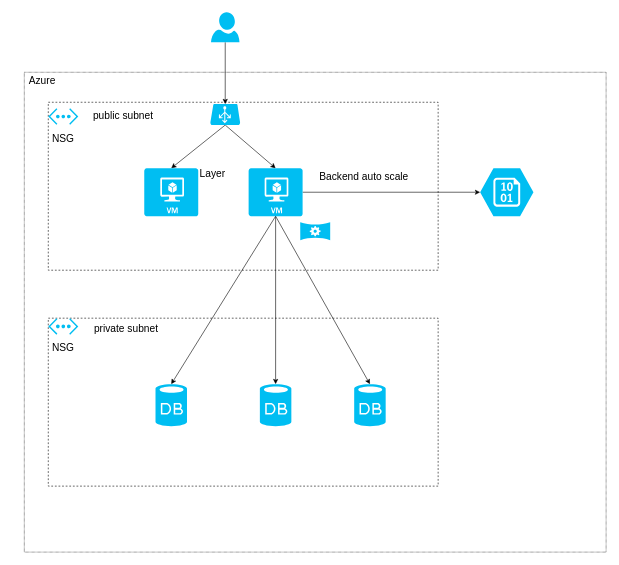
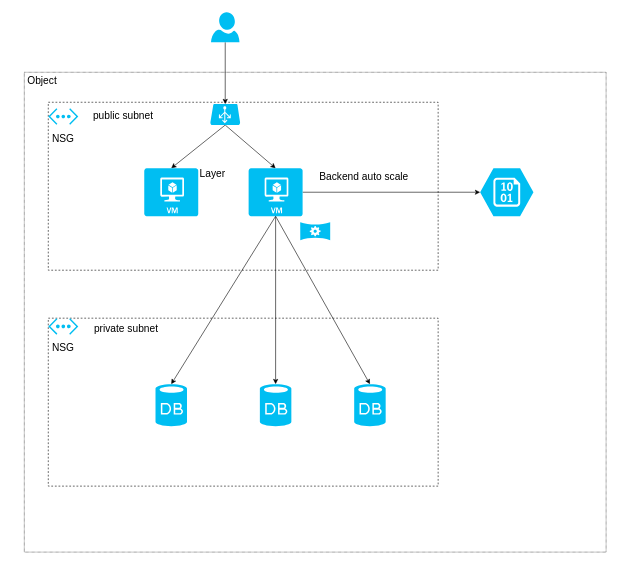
(42, 81) -> (42, 81)
